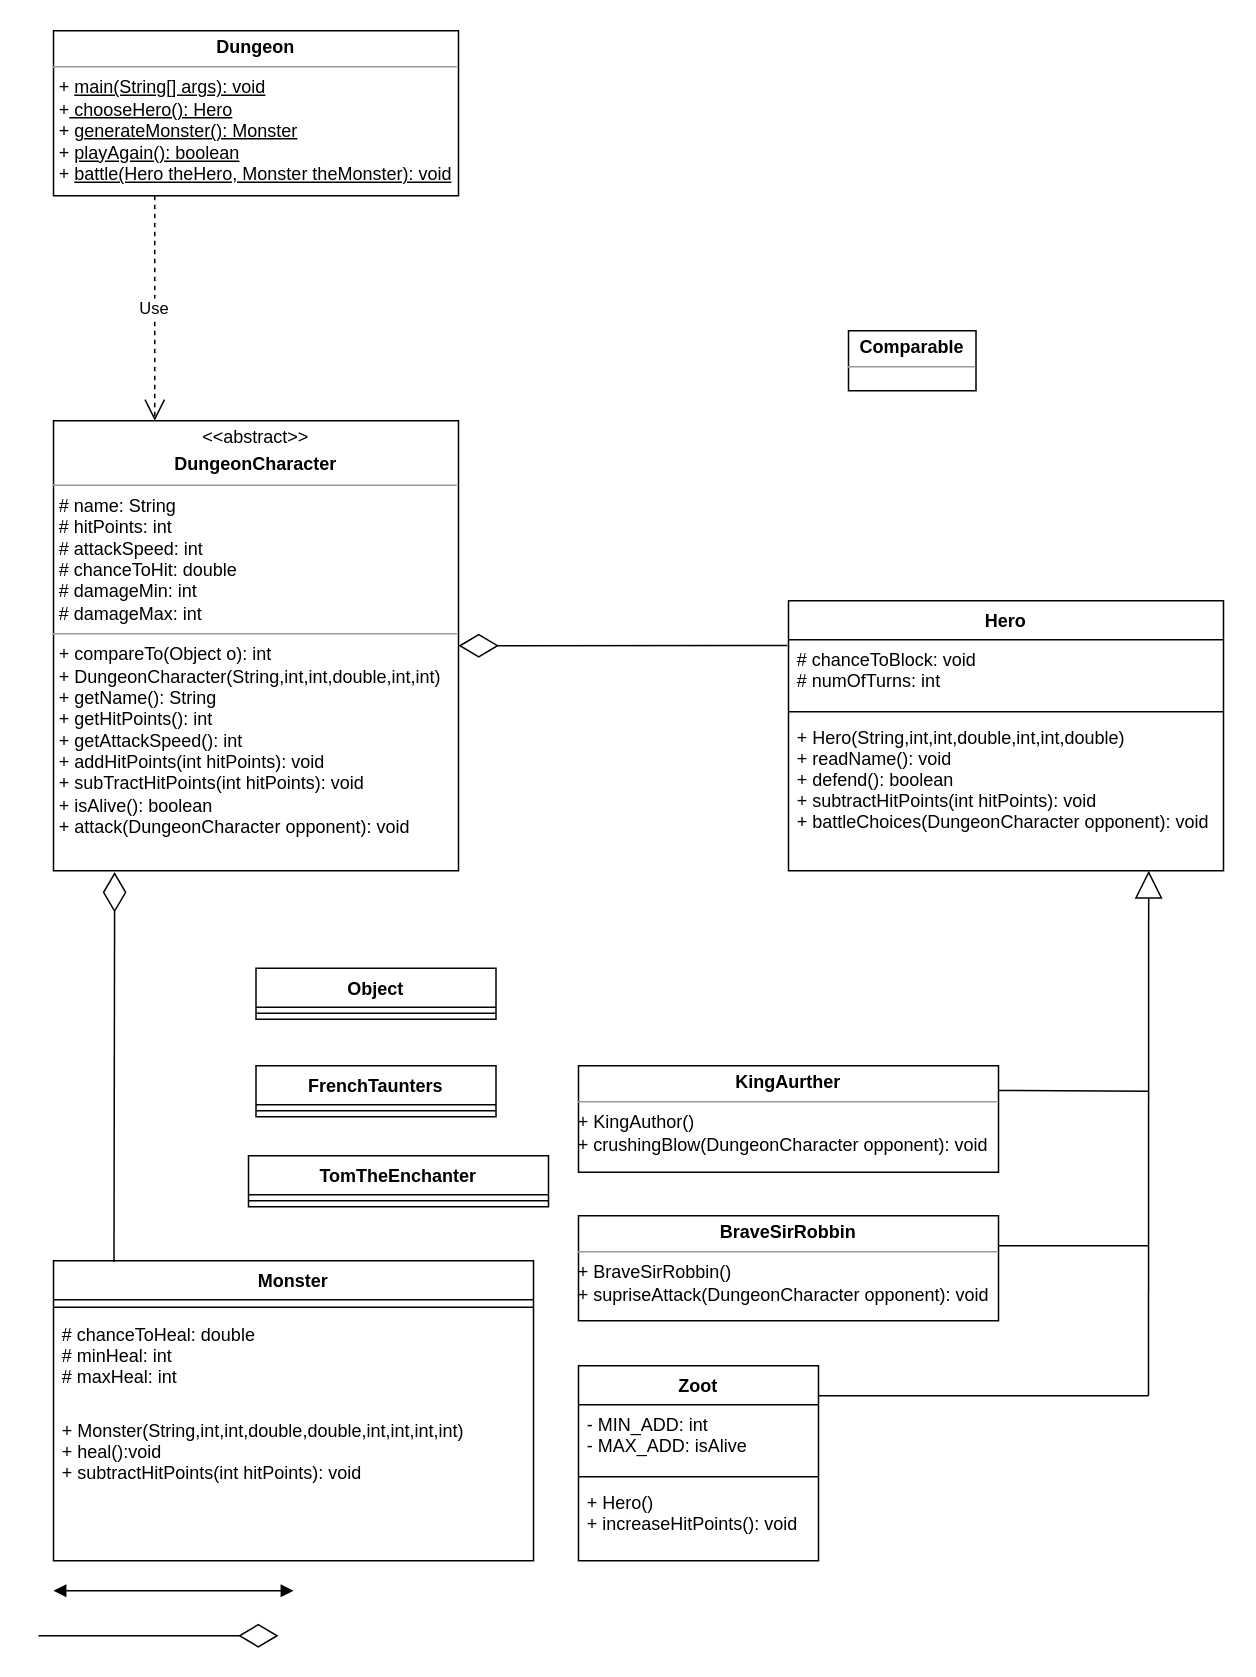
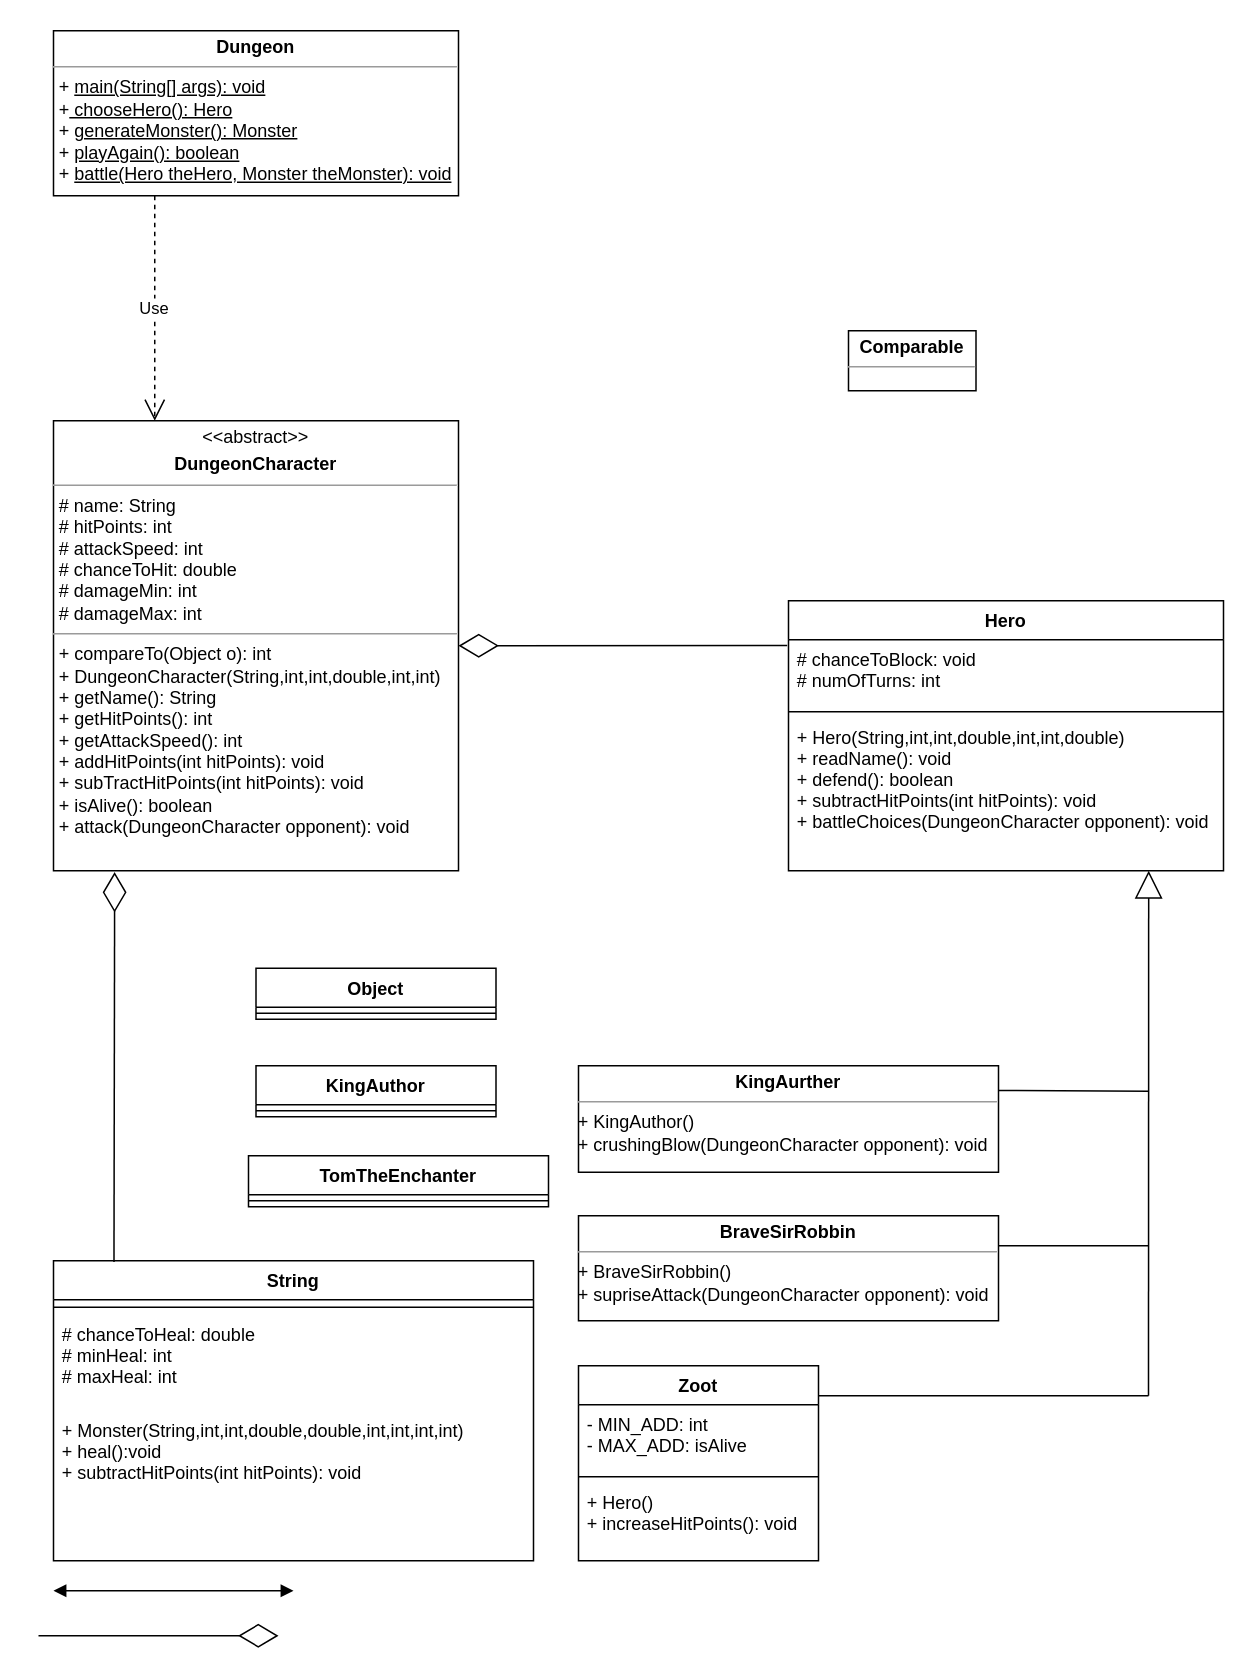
(375, 1086) -> (375, 1086)
(293, 1281) -> (293, 1281)
